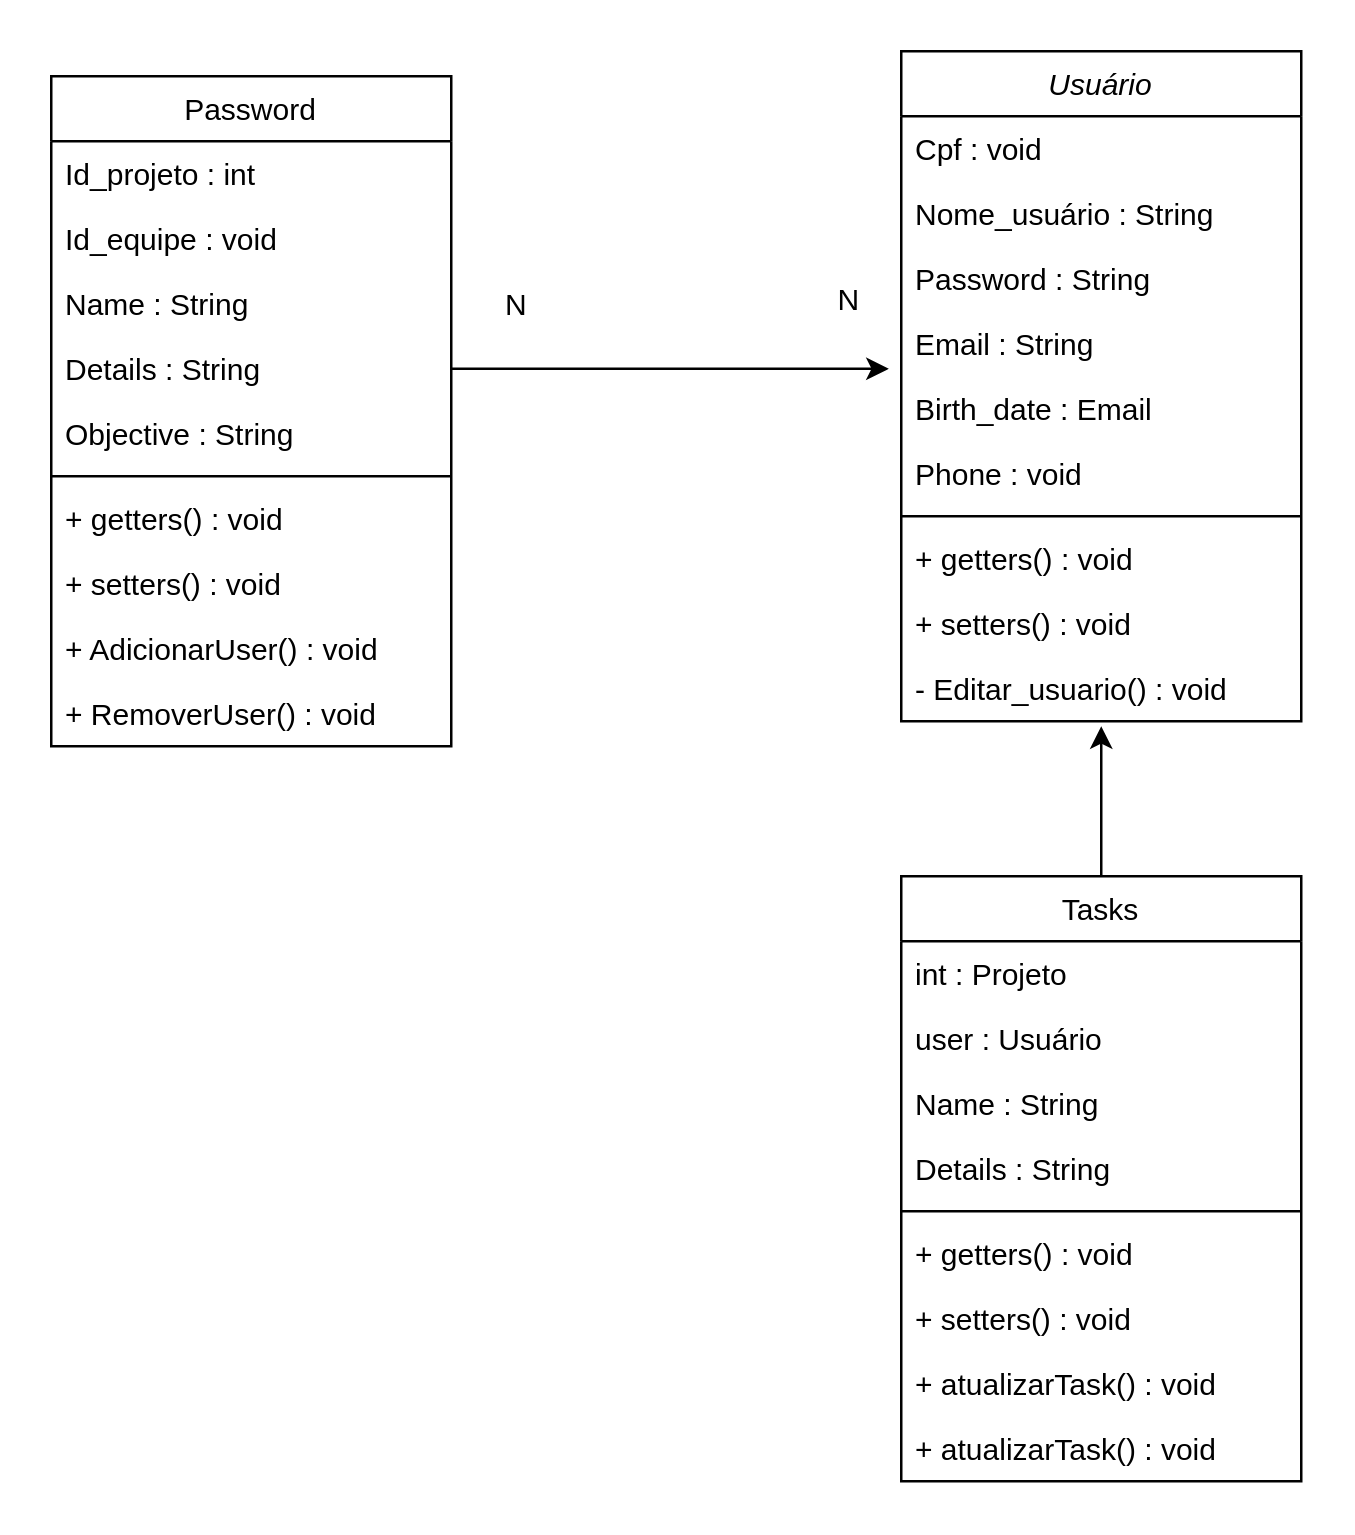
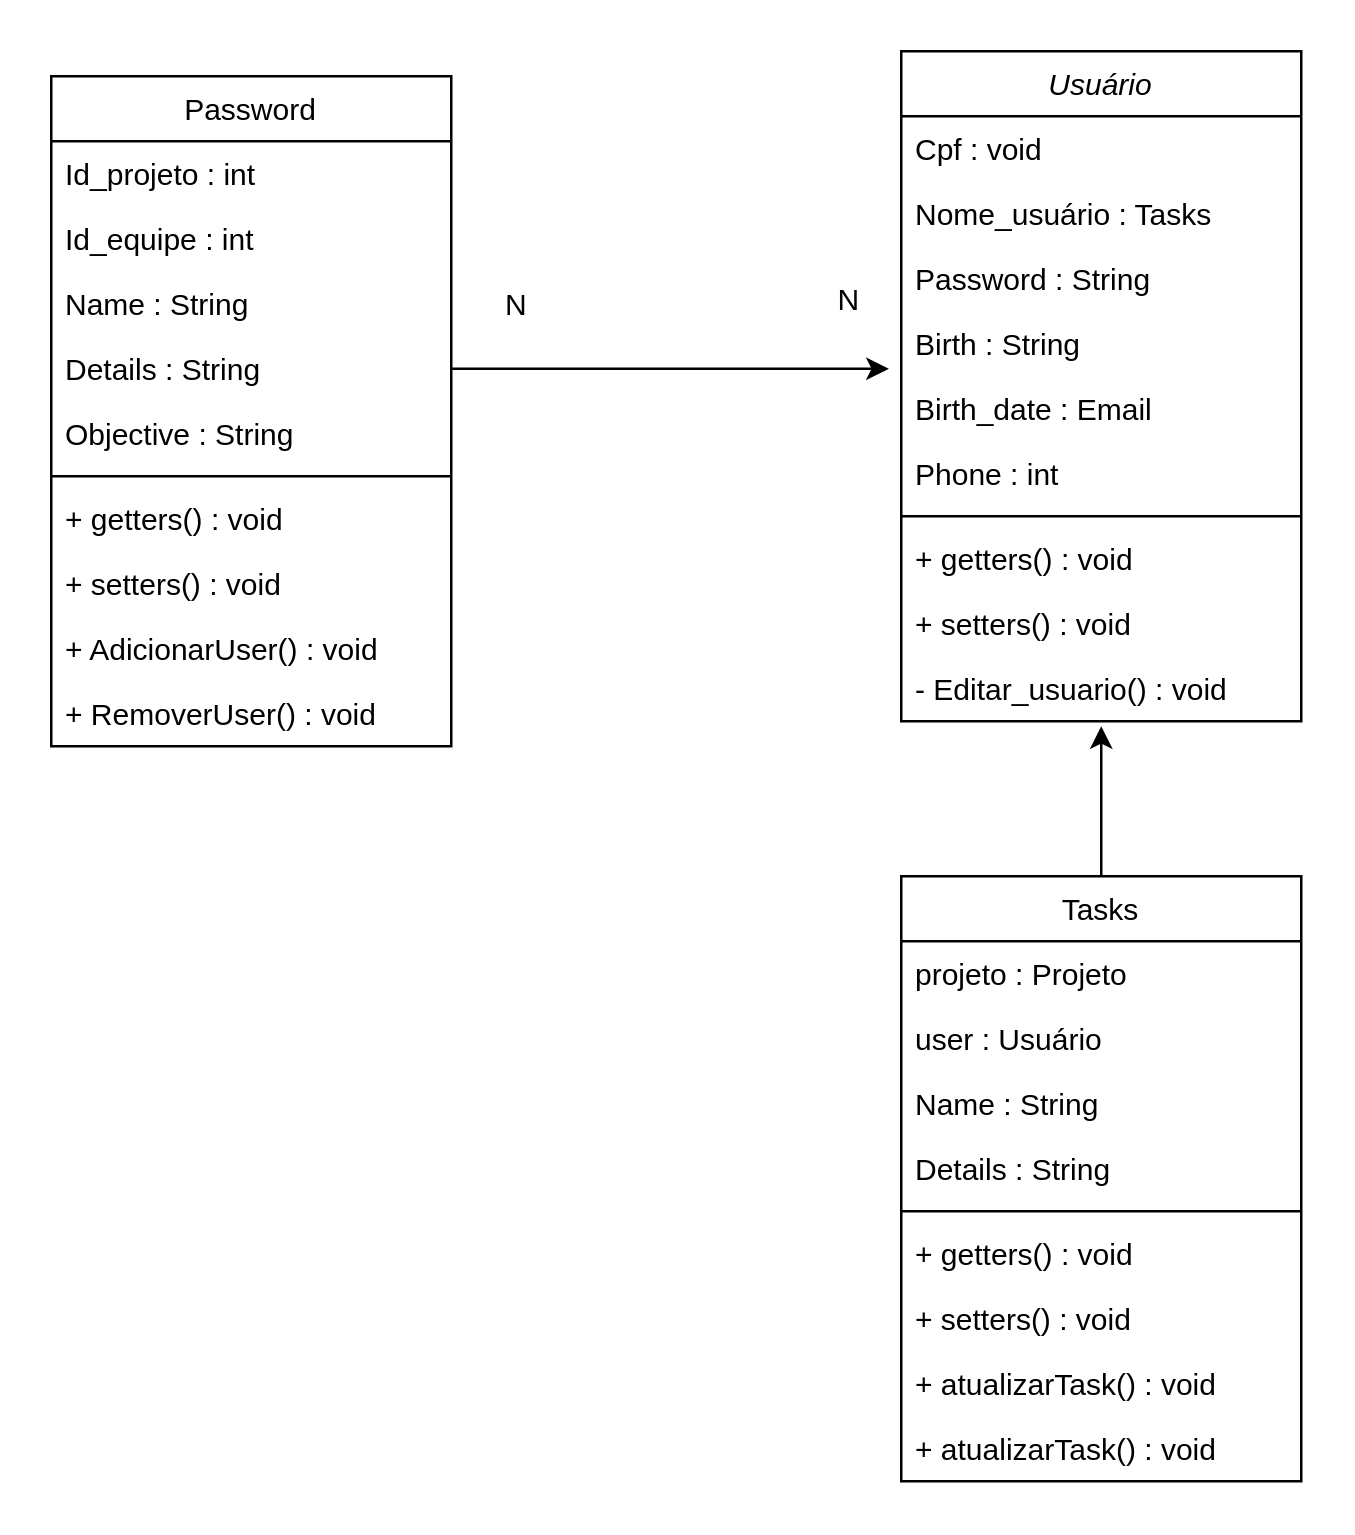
(1072, 215) -> (1067, 215)
(180, 240) -> (172, 240)
(1009, 345) -> (1013, 345)
(1000, 475) -> (992, 475)
(1009, 975) -> (1046, 975)
